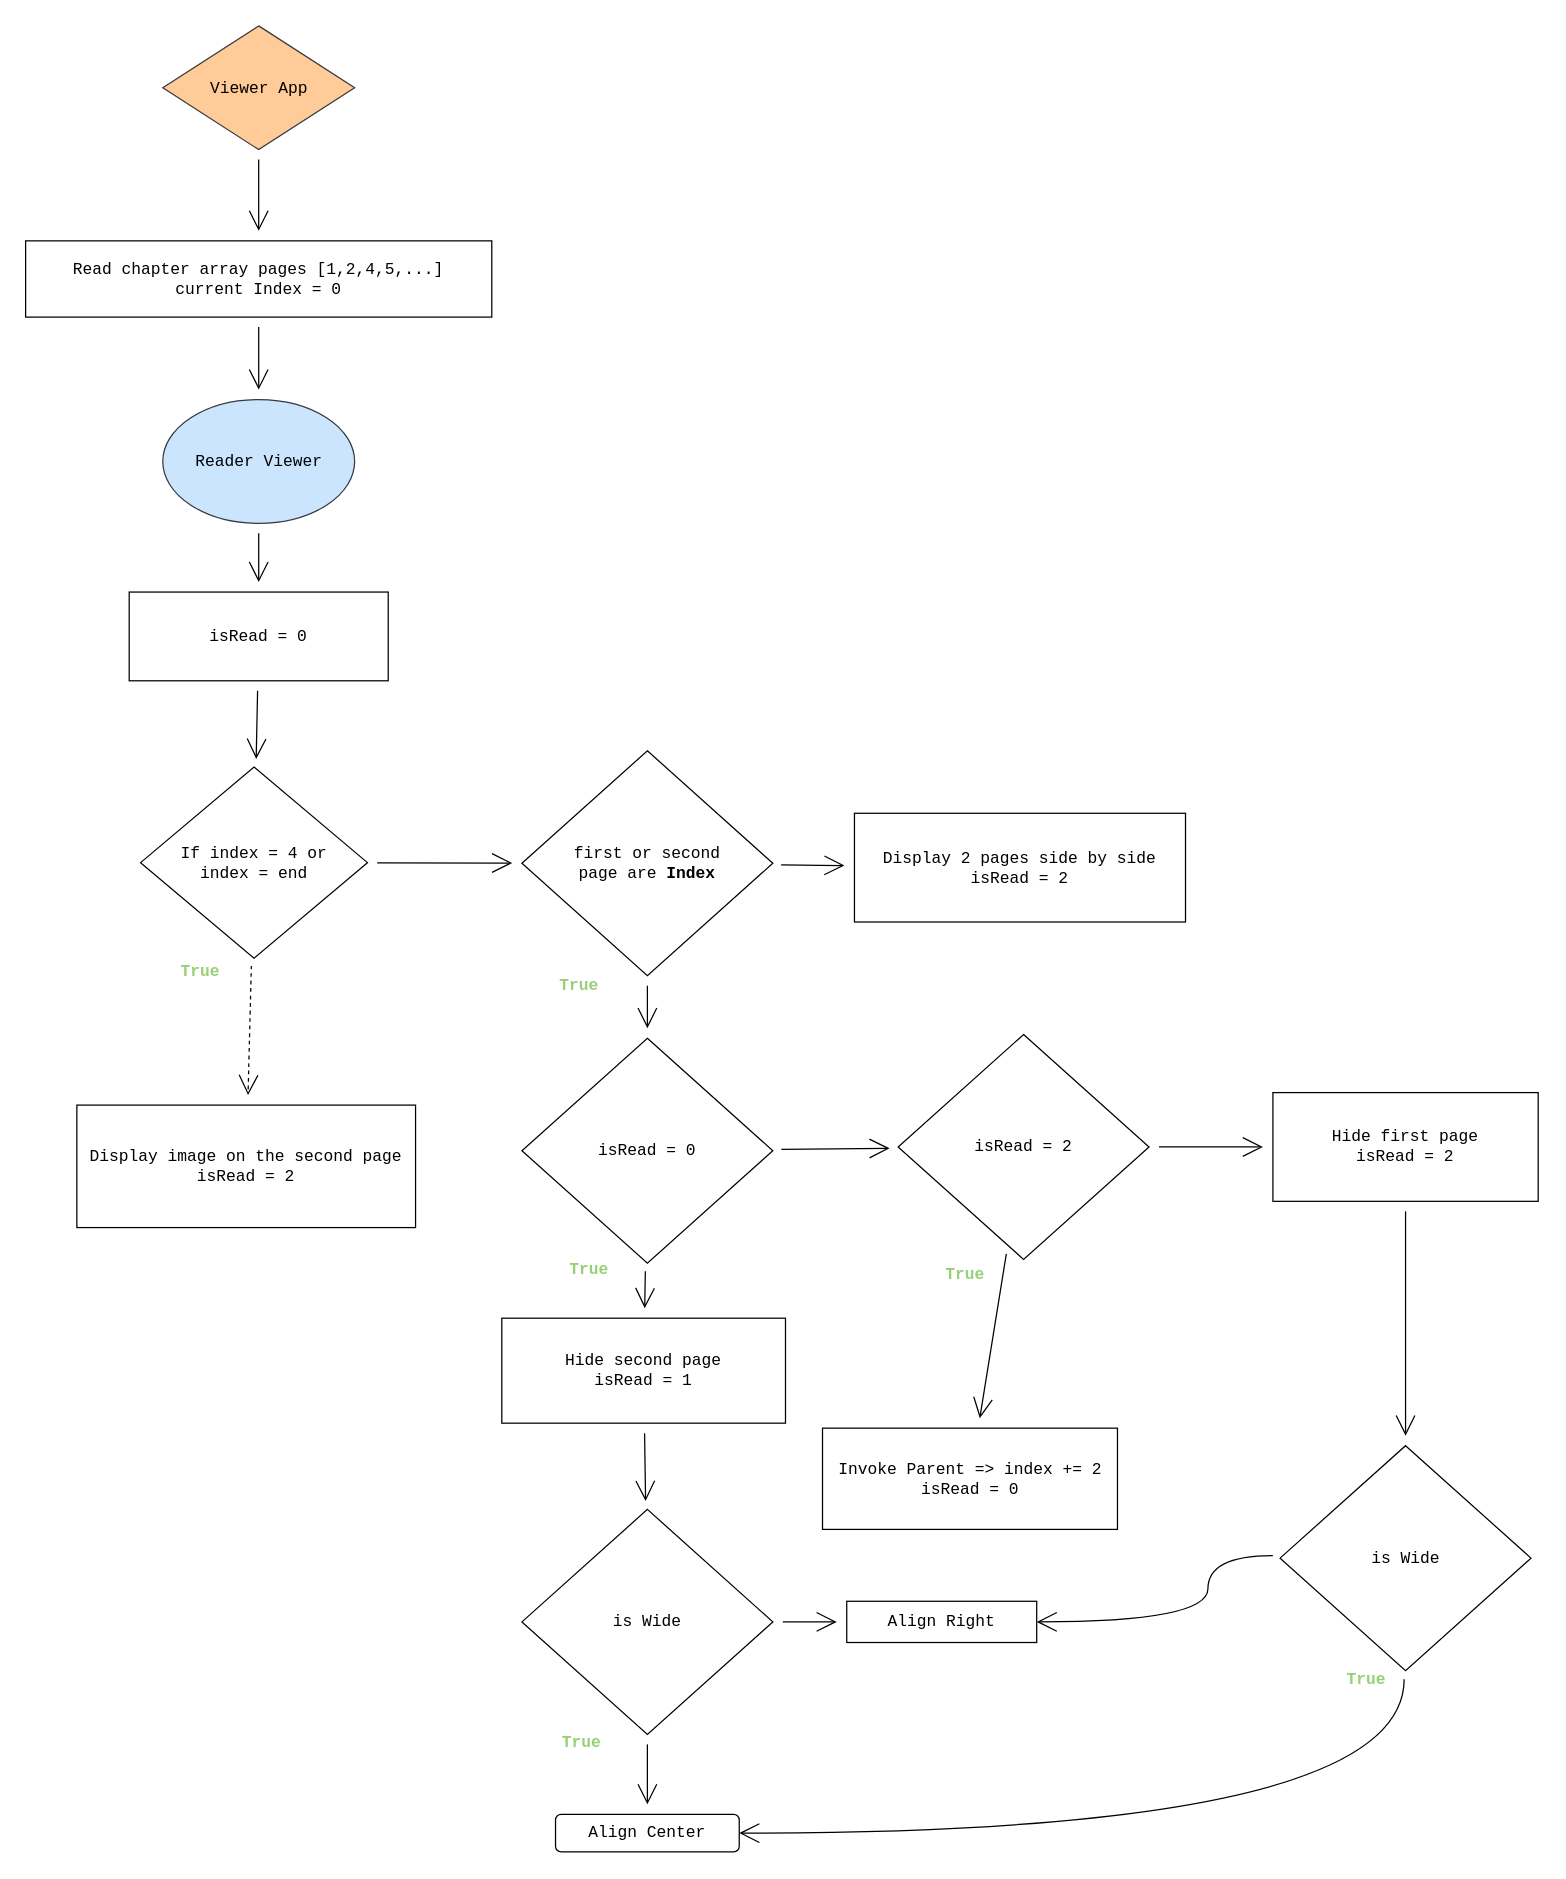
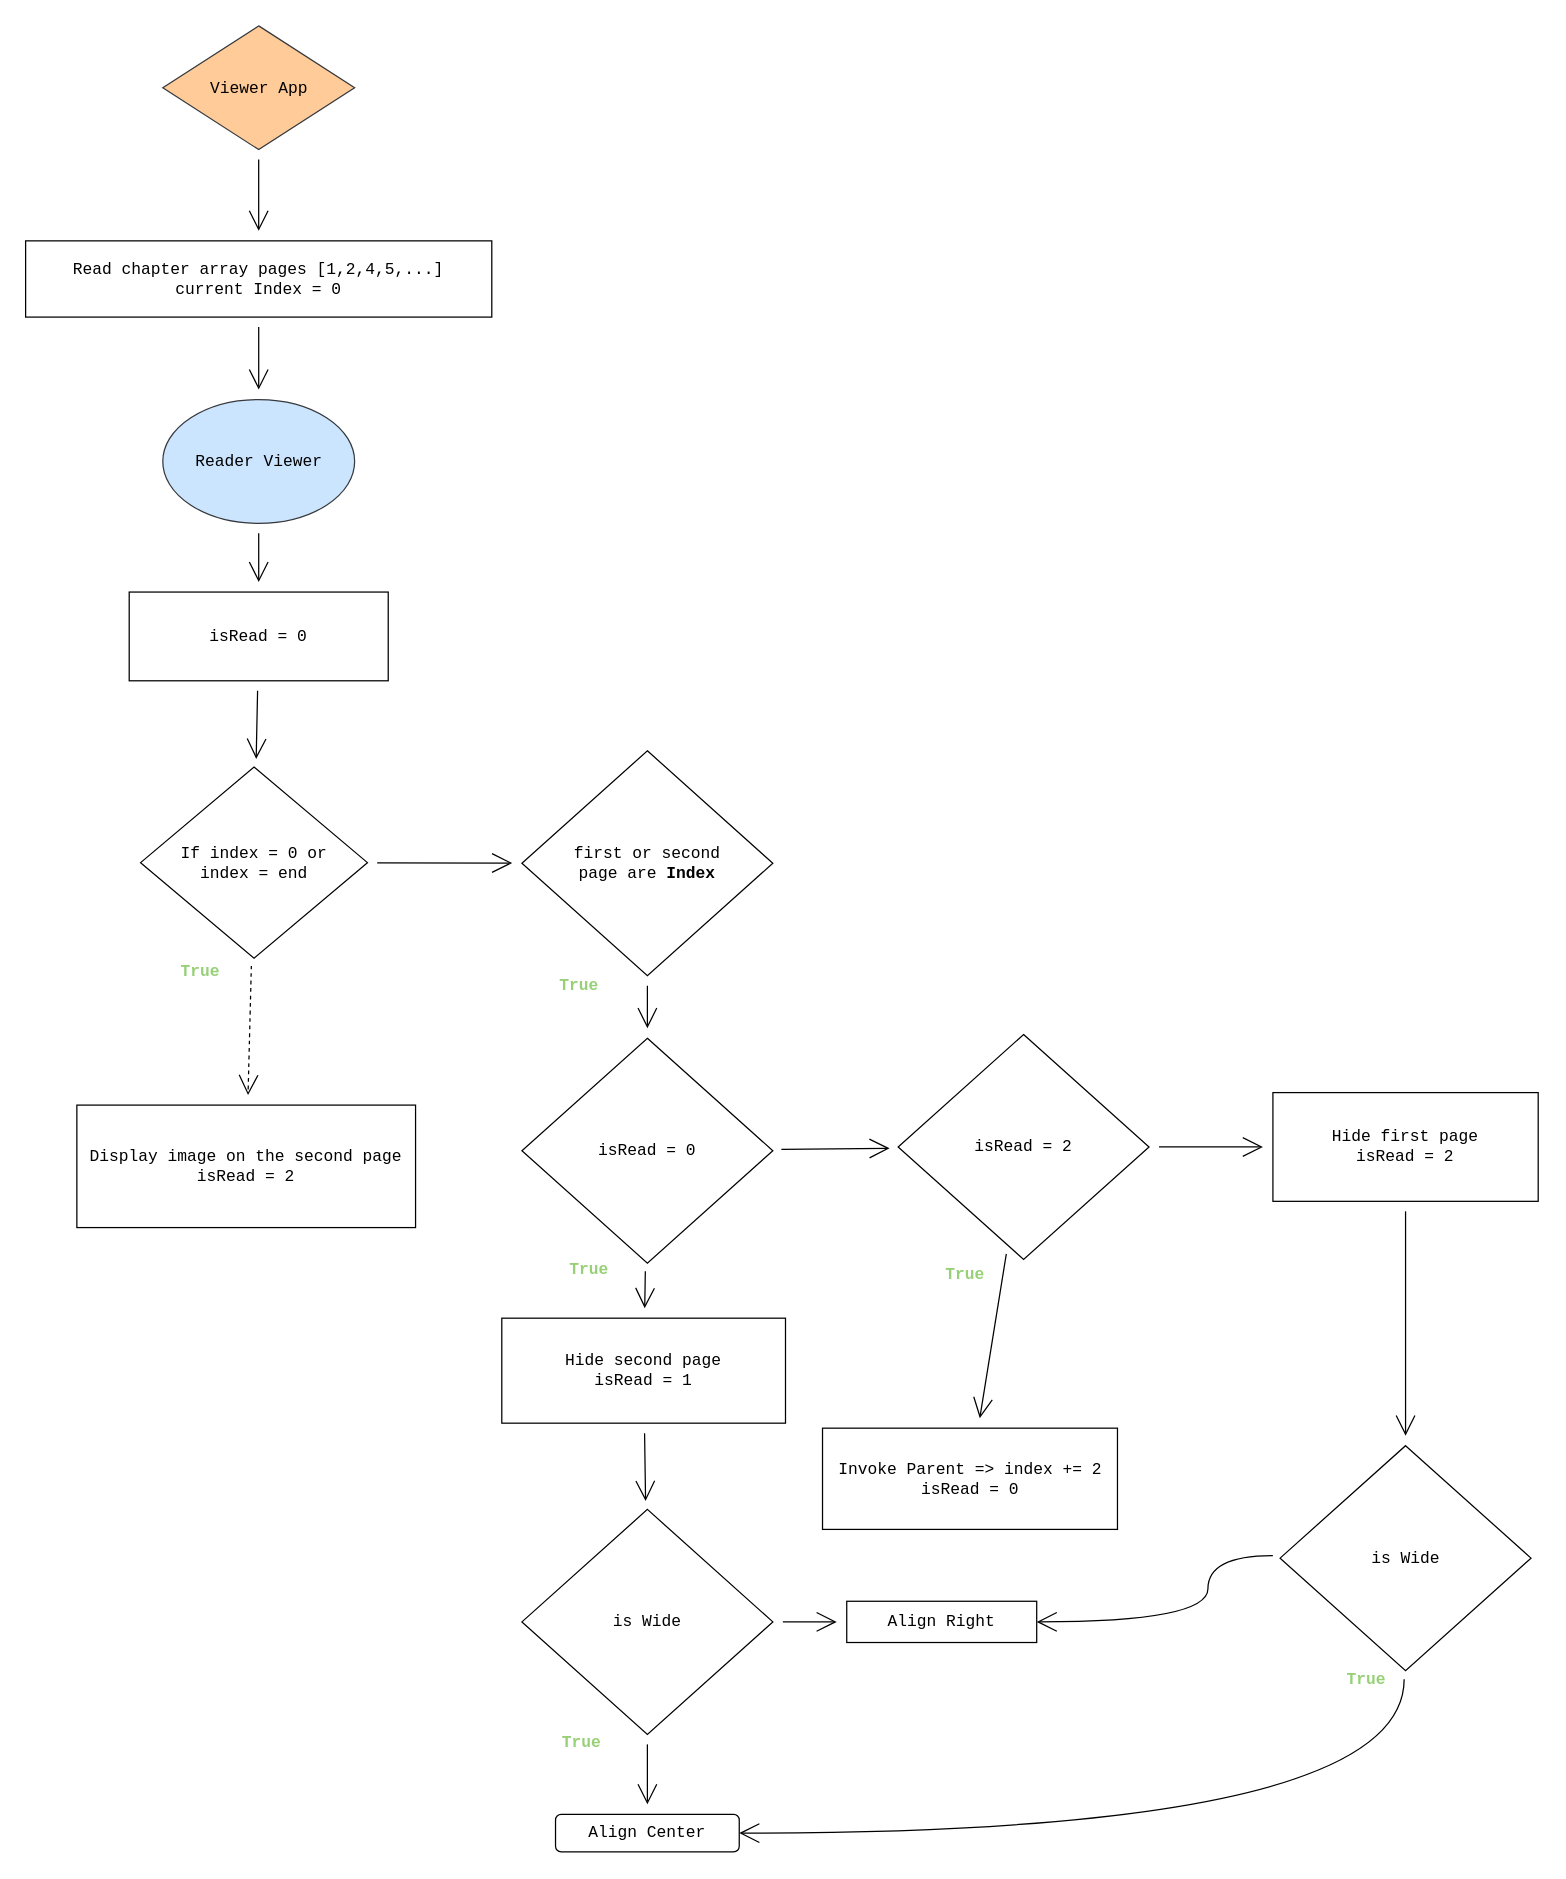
(254, 863) -> (254, 863)
(812, 865) -> none
(1020, 868) -> none
